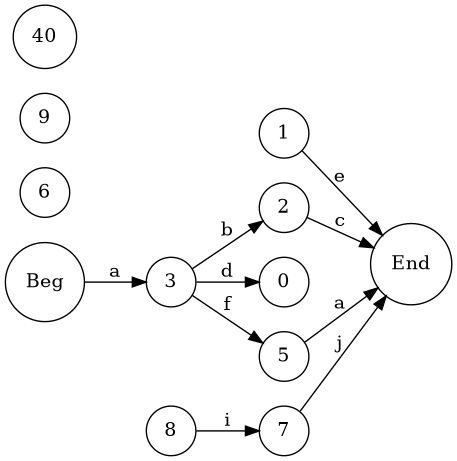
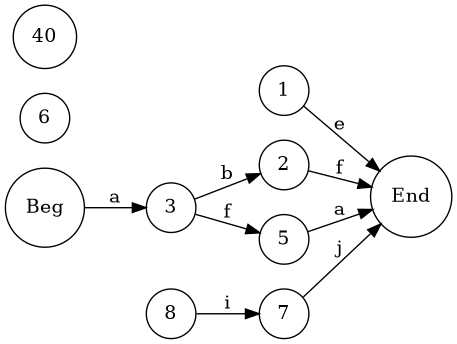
(45, 118) -> none
(340, 221) -> (340, 168)
(284, 282) -> none
